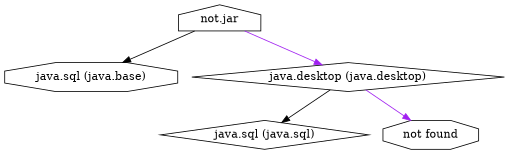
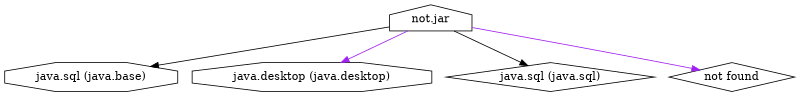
(348, 77) -> (312, 77)
(385, 103) -> (582, 48)
(309, 104) -> (487, 47)
(431, 135) -> (732, 77)
